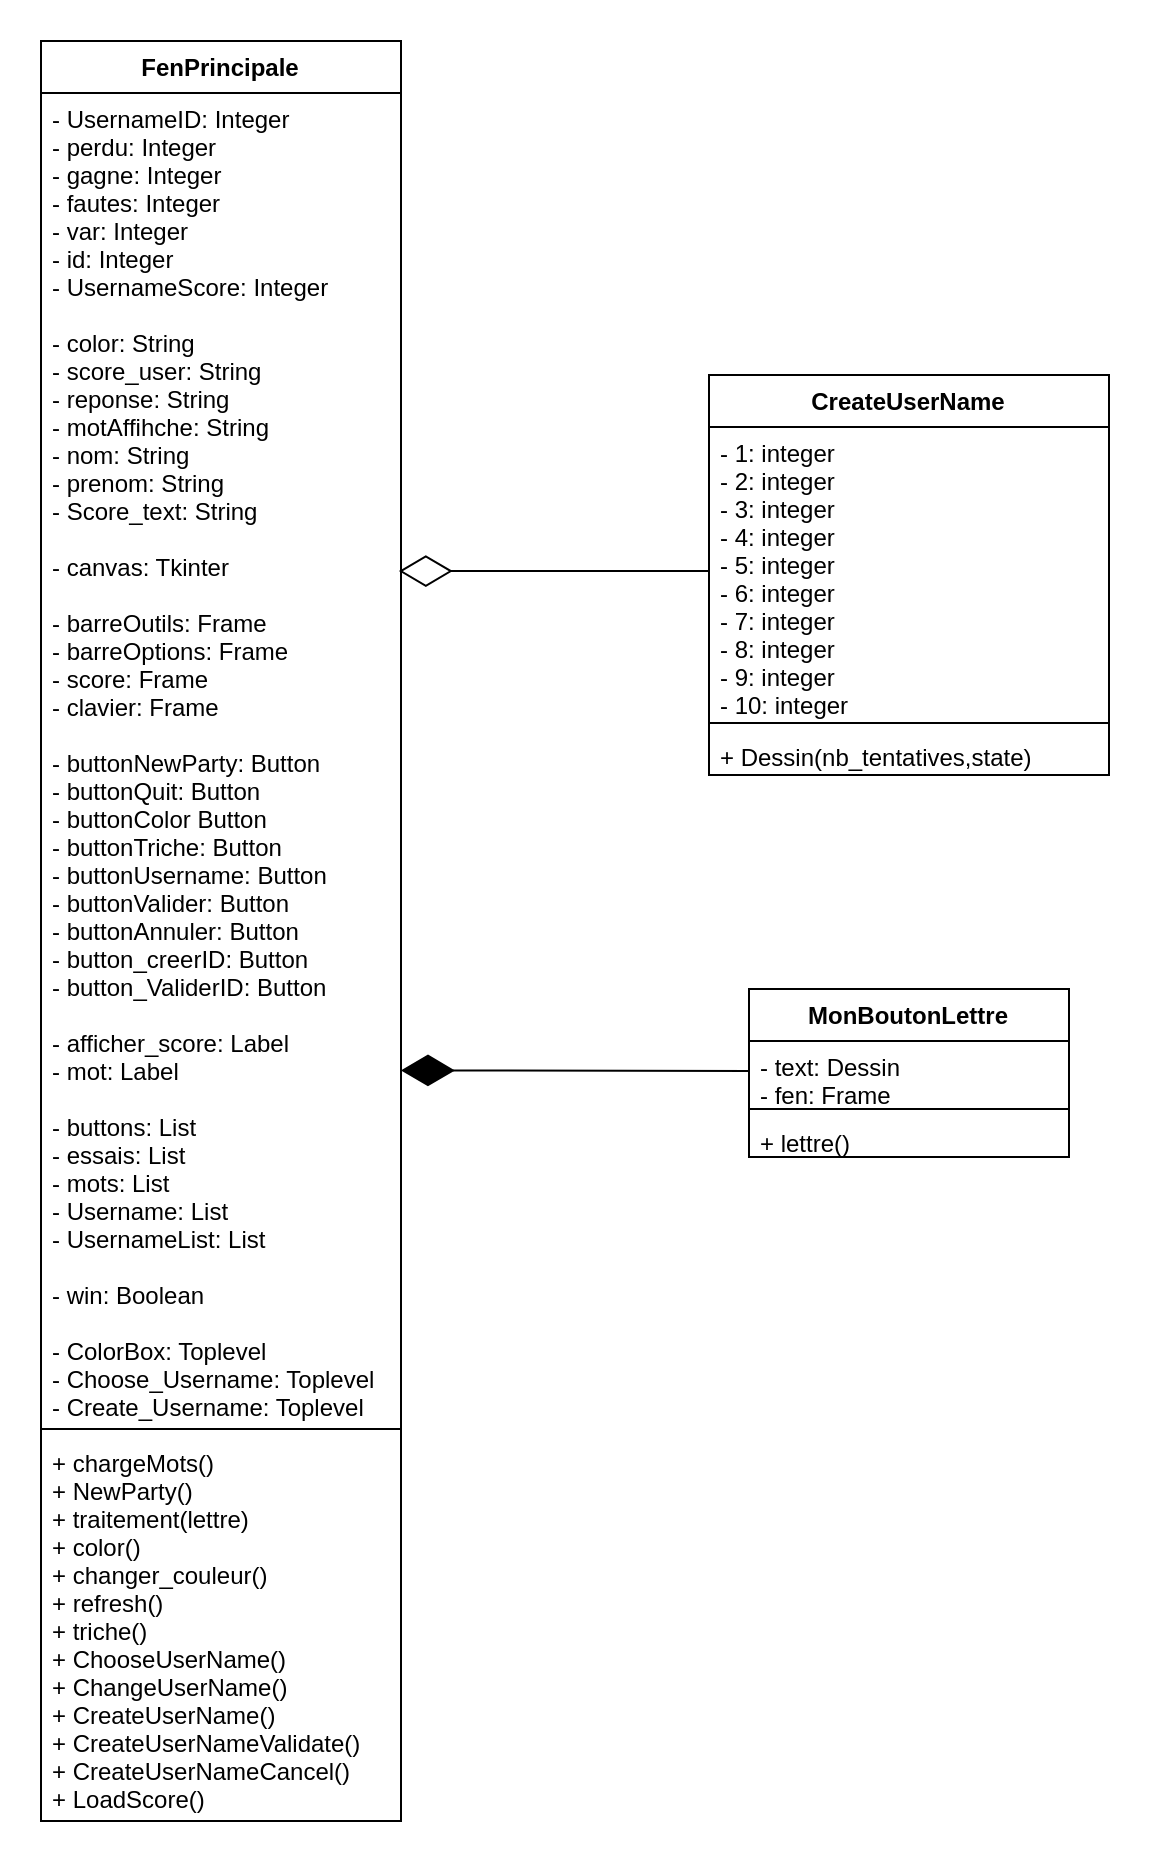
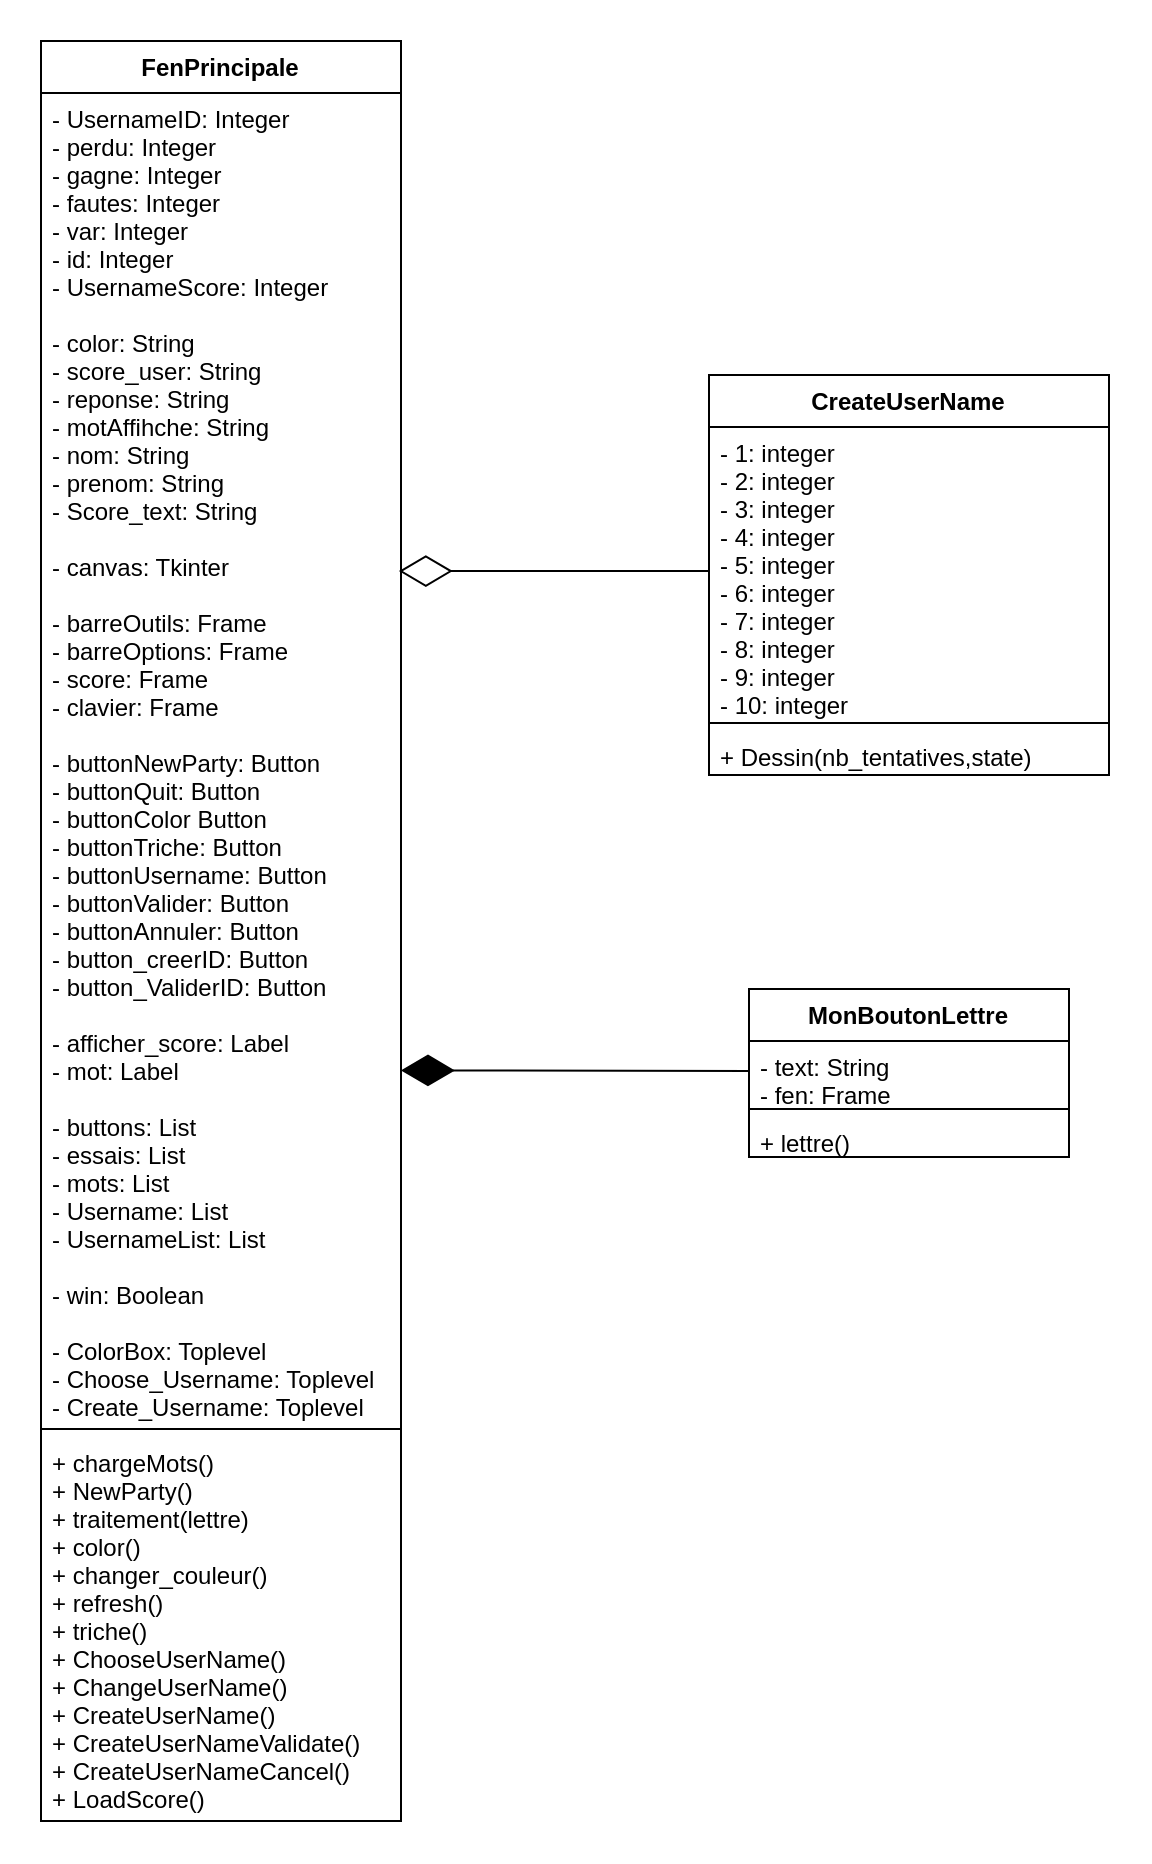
(842, 1068) -> (842, 1068)
